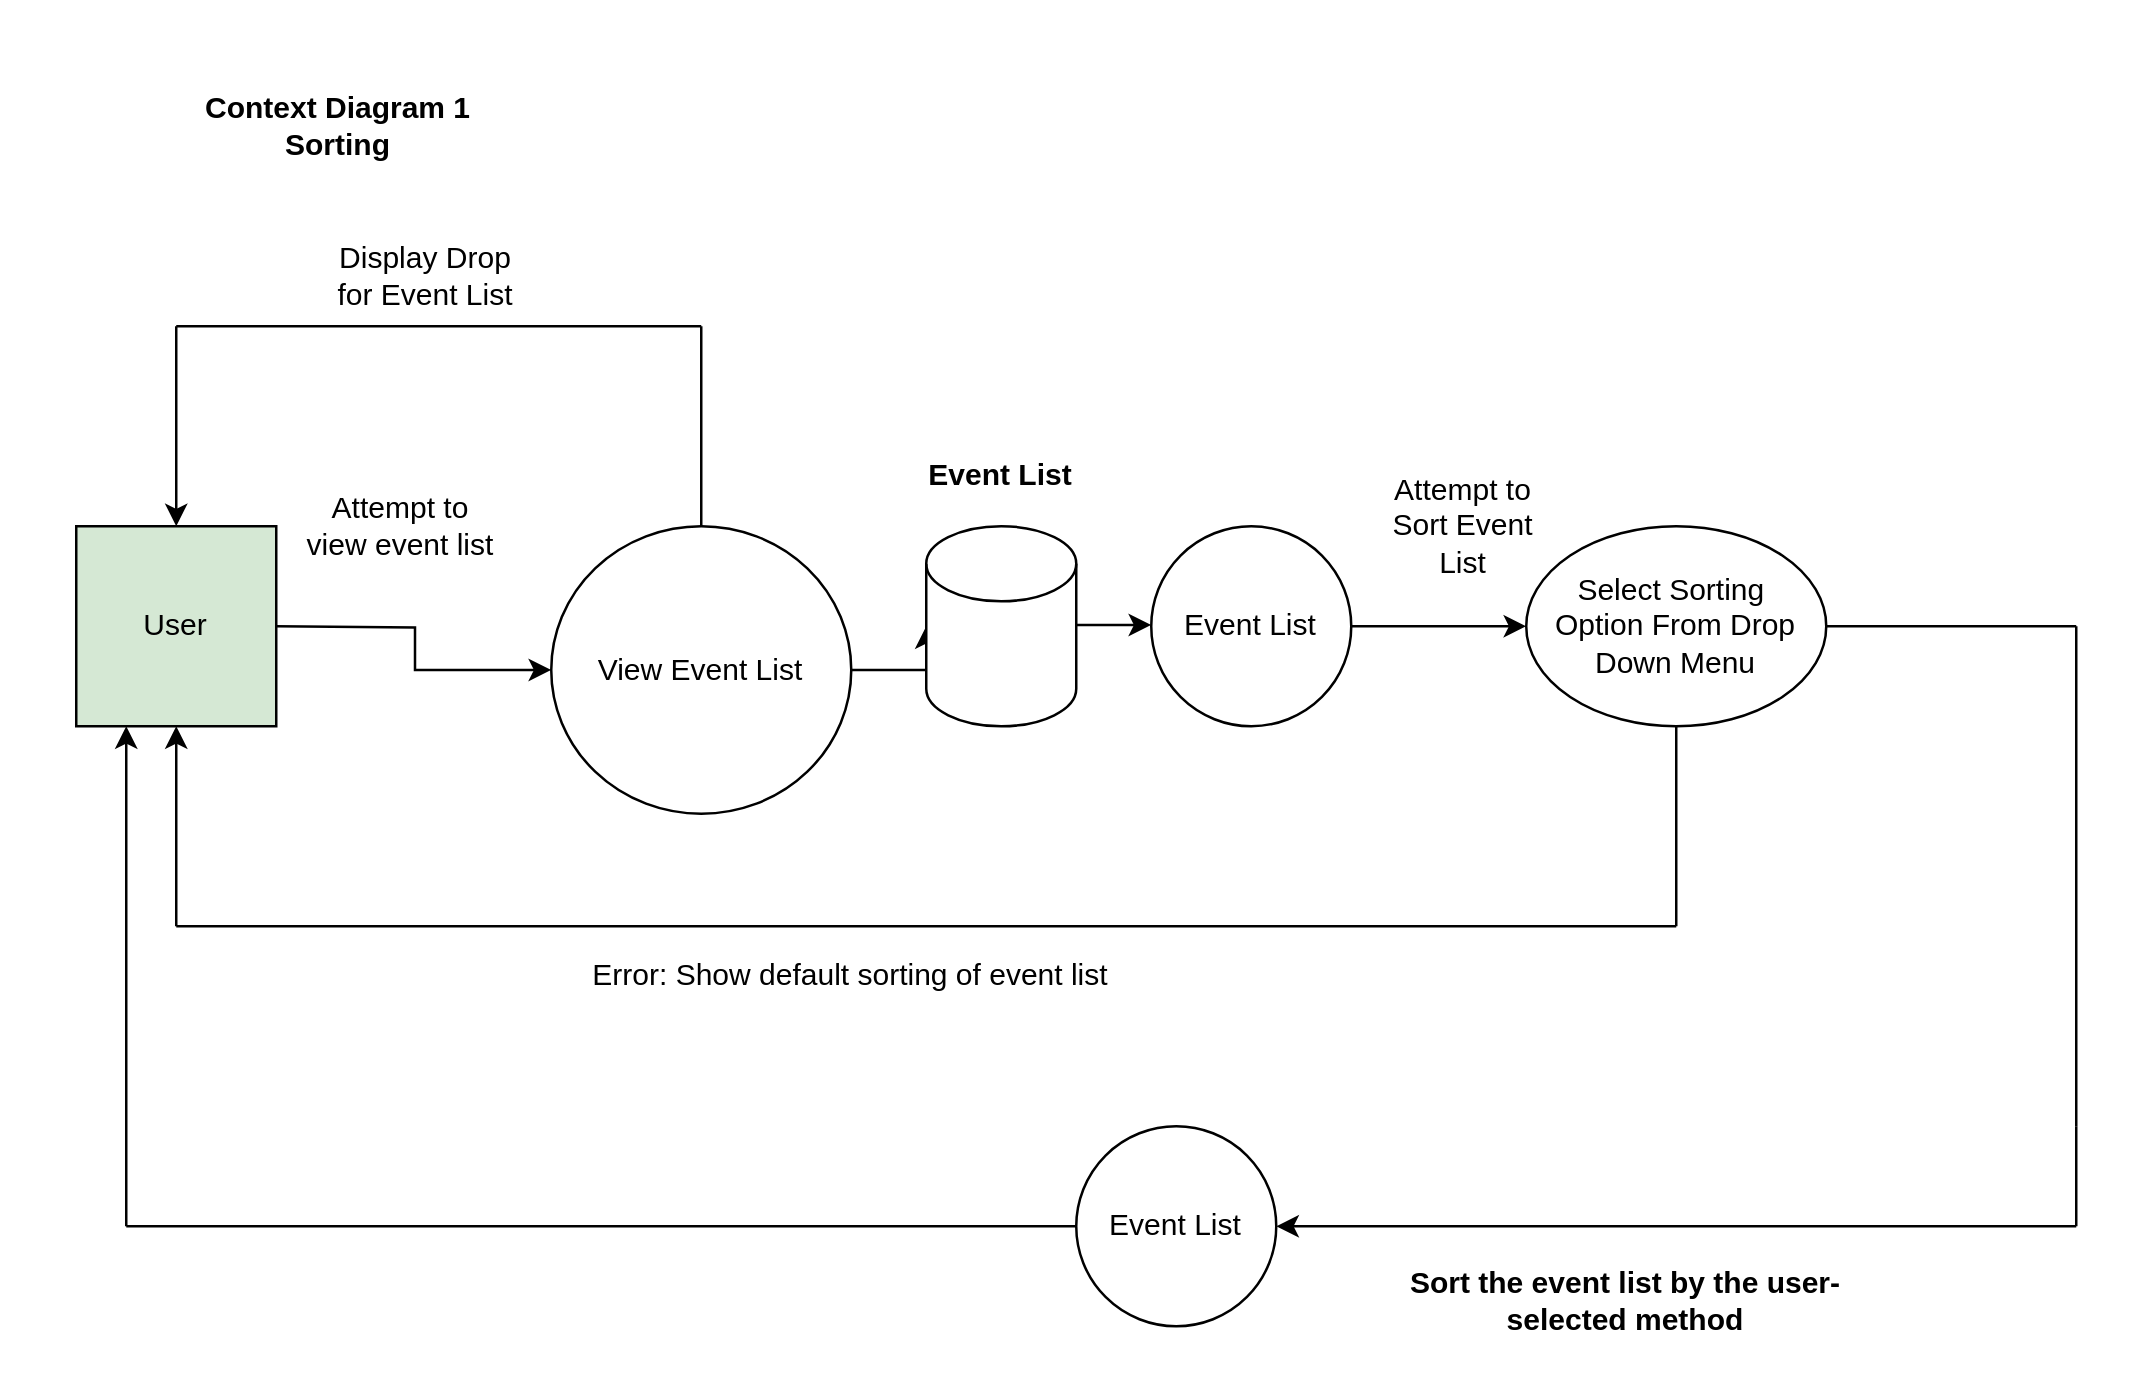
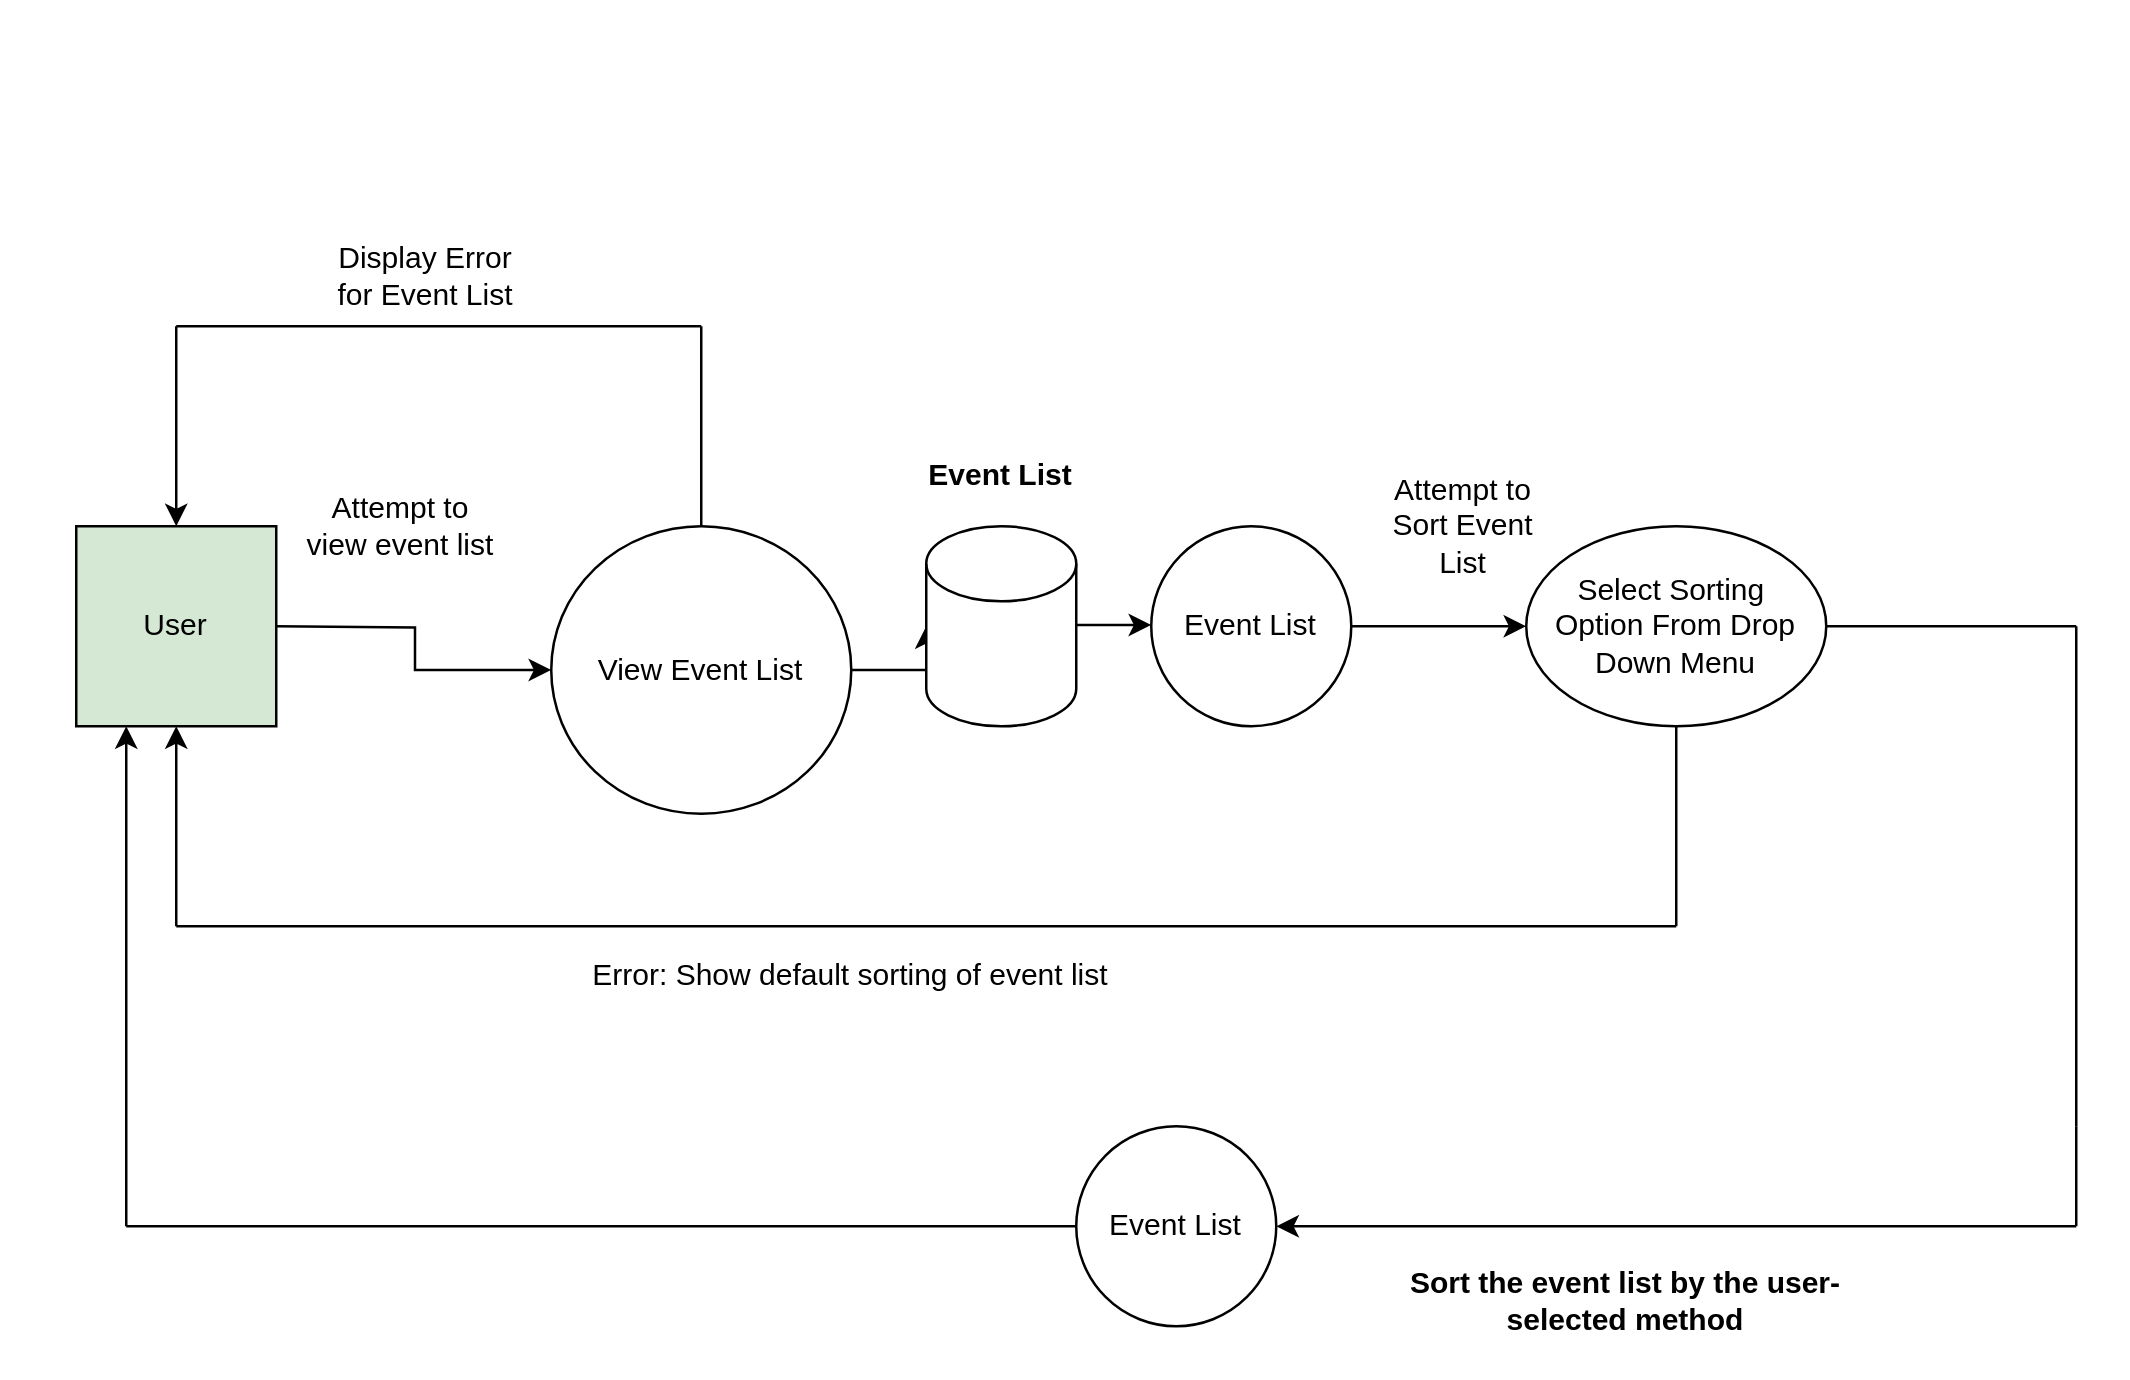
(339, 126) -> none
(426, 276) -> (426, 276)
